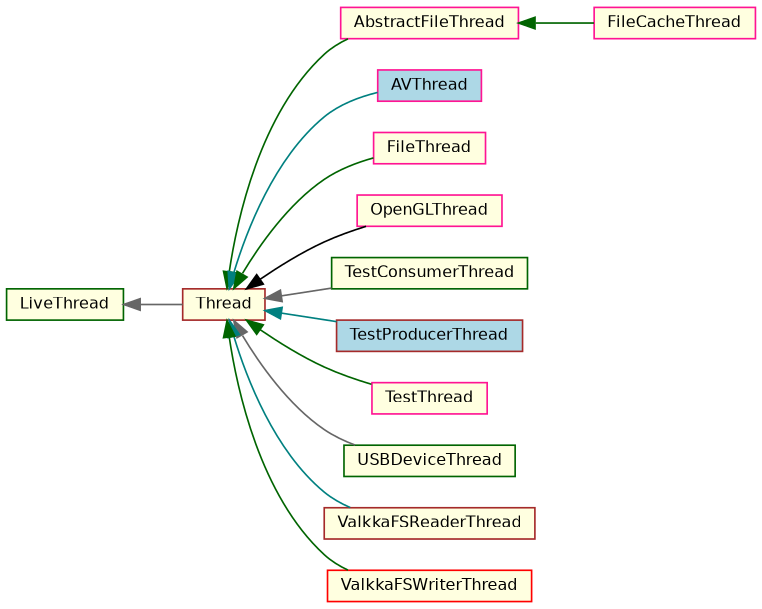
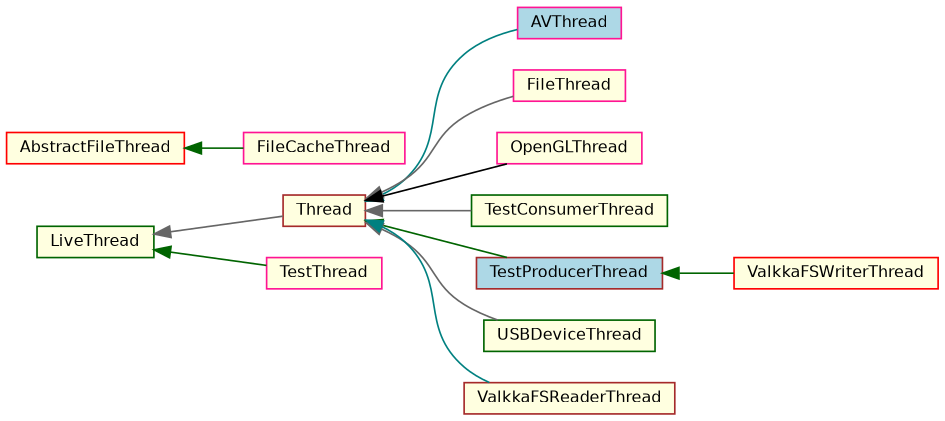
(430, 23) -> (95, 148)
(265, 142) -> none
(297, 202) -> (442, 137)
(309, 317) -> (445, 241)
(313, 362) -> (218, 259)
(265, 467) -> (707, 273)
